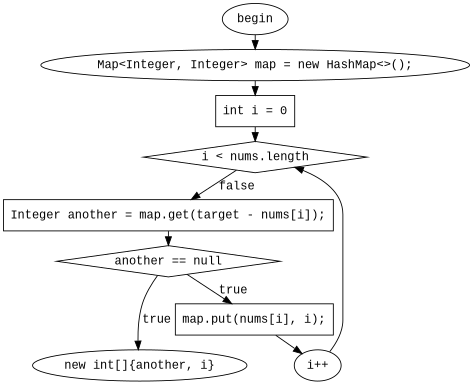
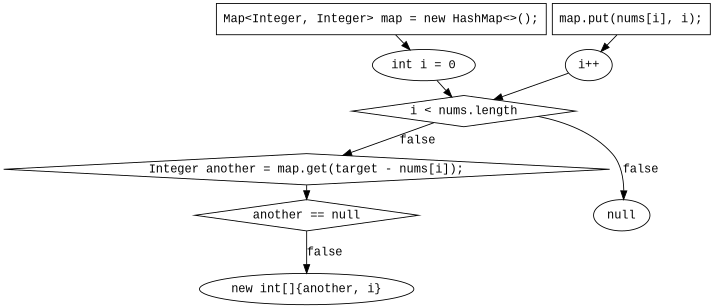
(255, 19) -> none
(255, 65) -> (381, 19)
(255, 111) -> (424, 65)
(168, 215) -> (307, 169)
none -> (622, 215)
(206, 287) -> none
(157, 319) -> (325, 252)
